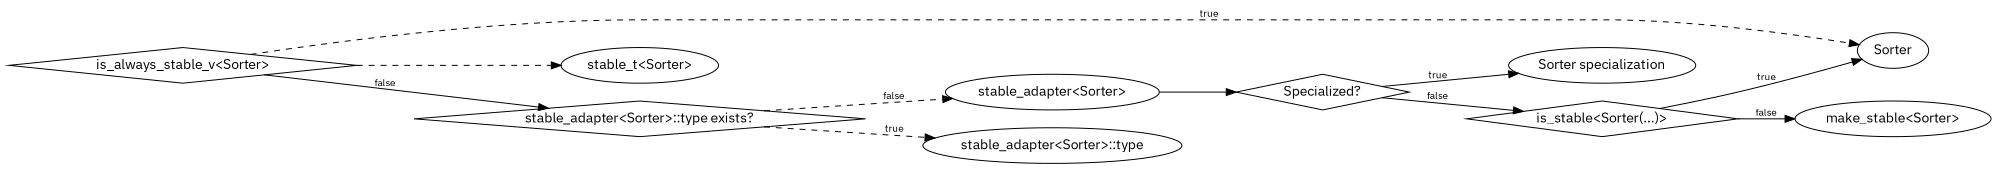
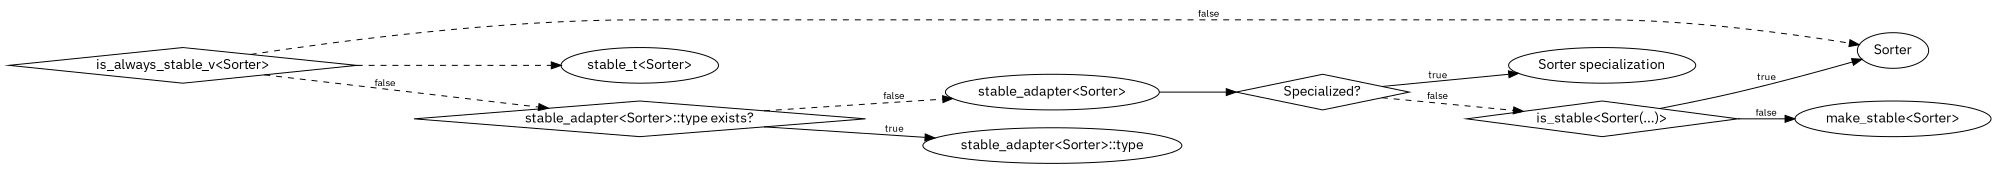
(1209, 14) -> (1209, 14)
(401, 91) -> (401, 91)
(1448, 104) -> (1448, 104)
(844, 132) -> (844, 132)
